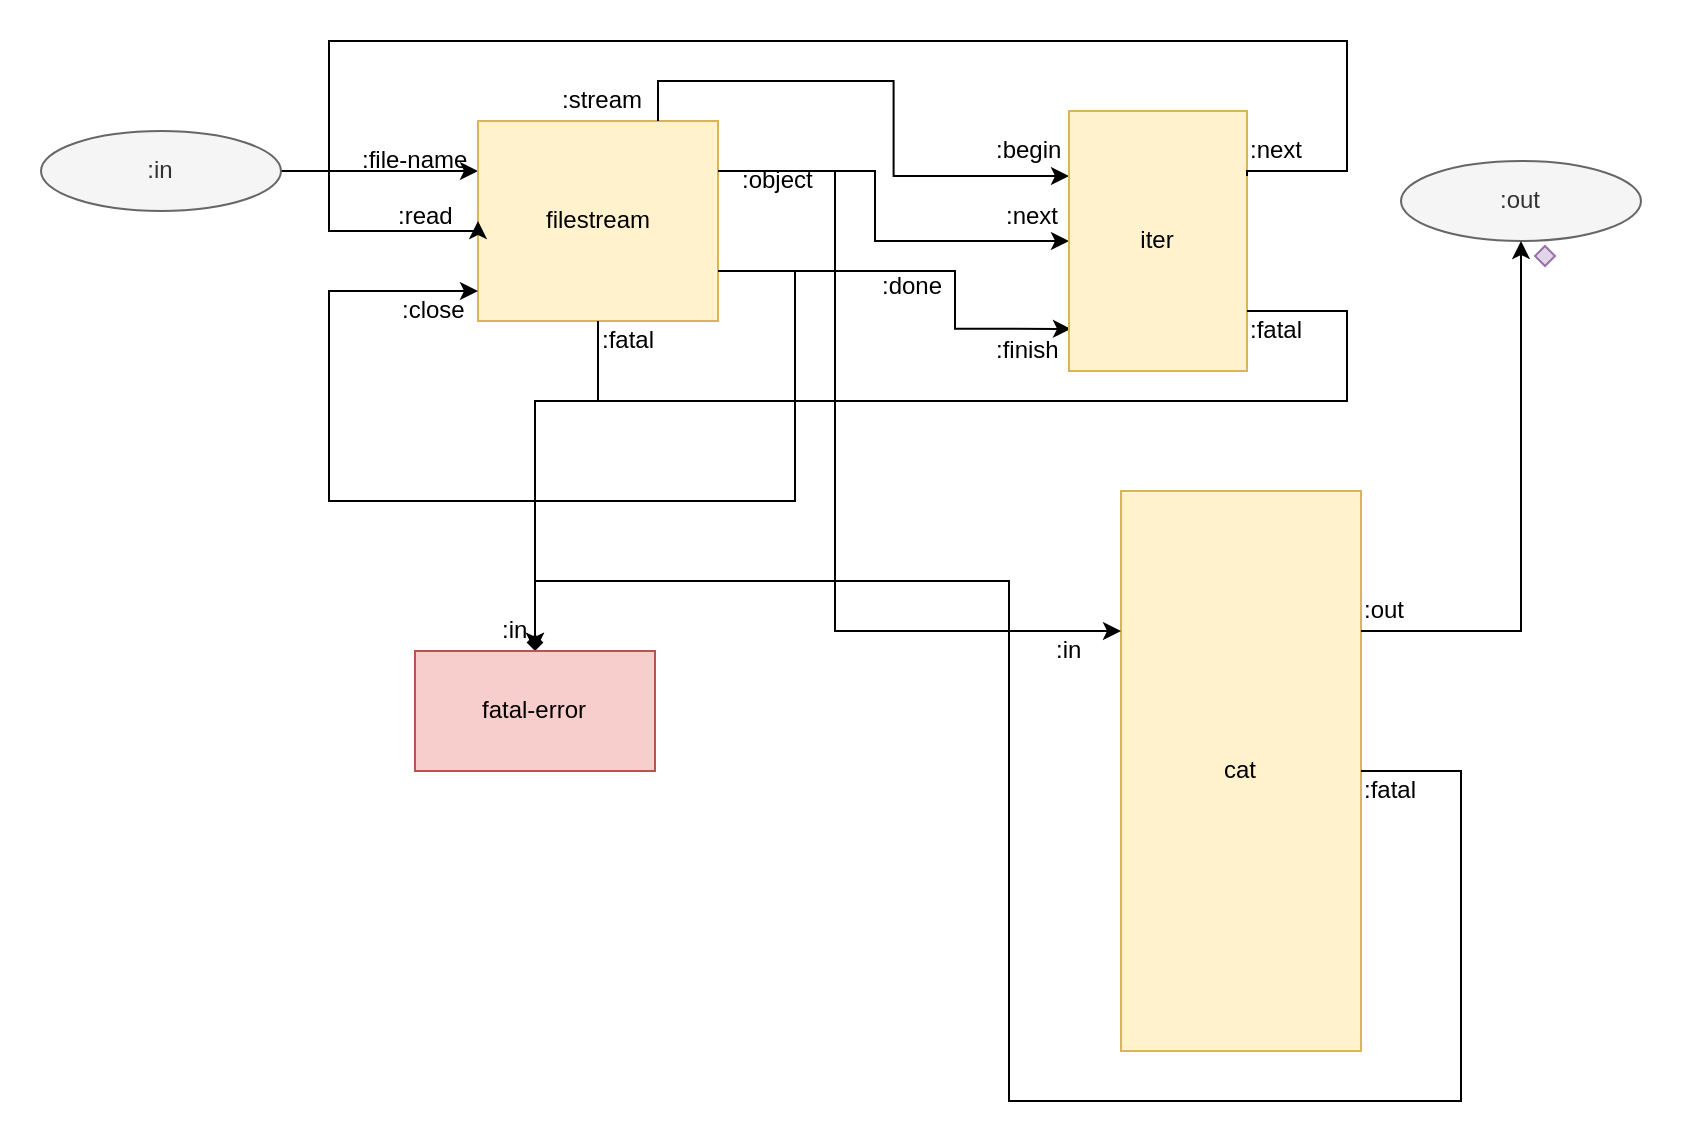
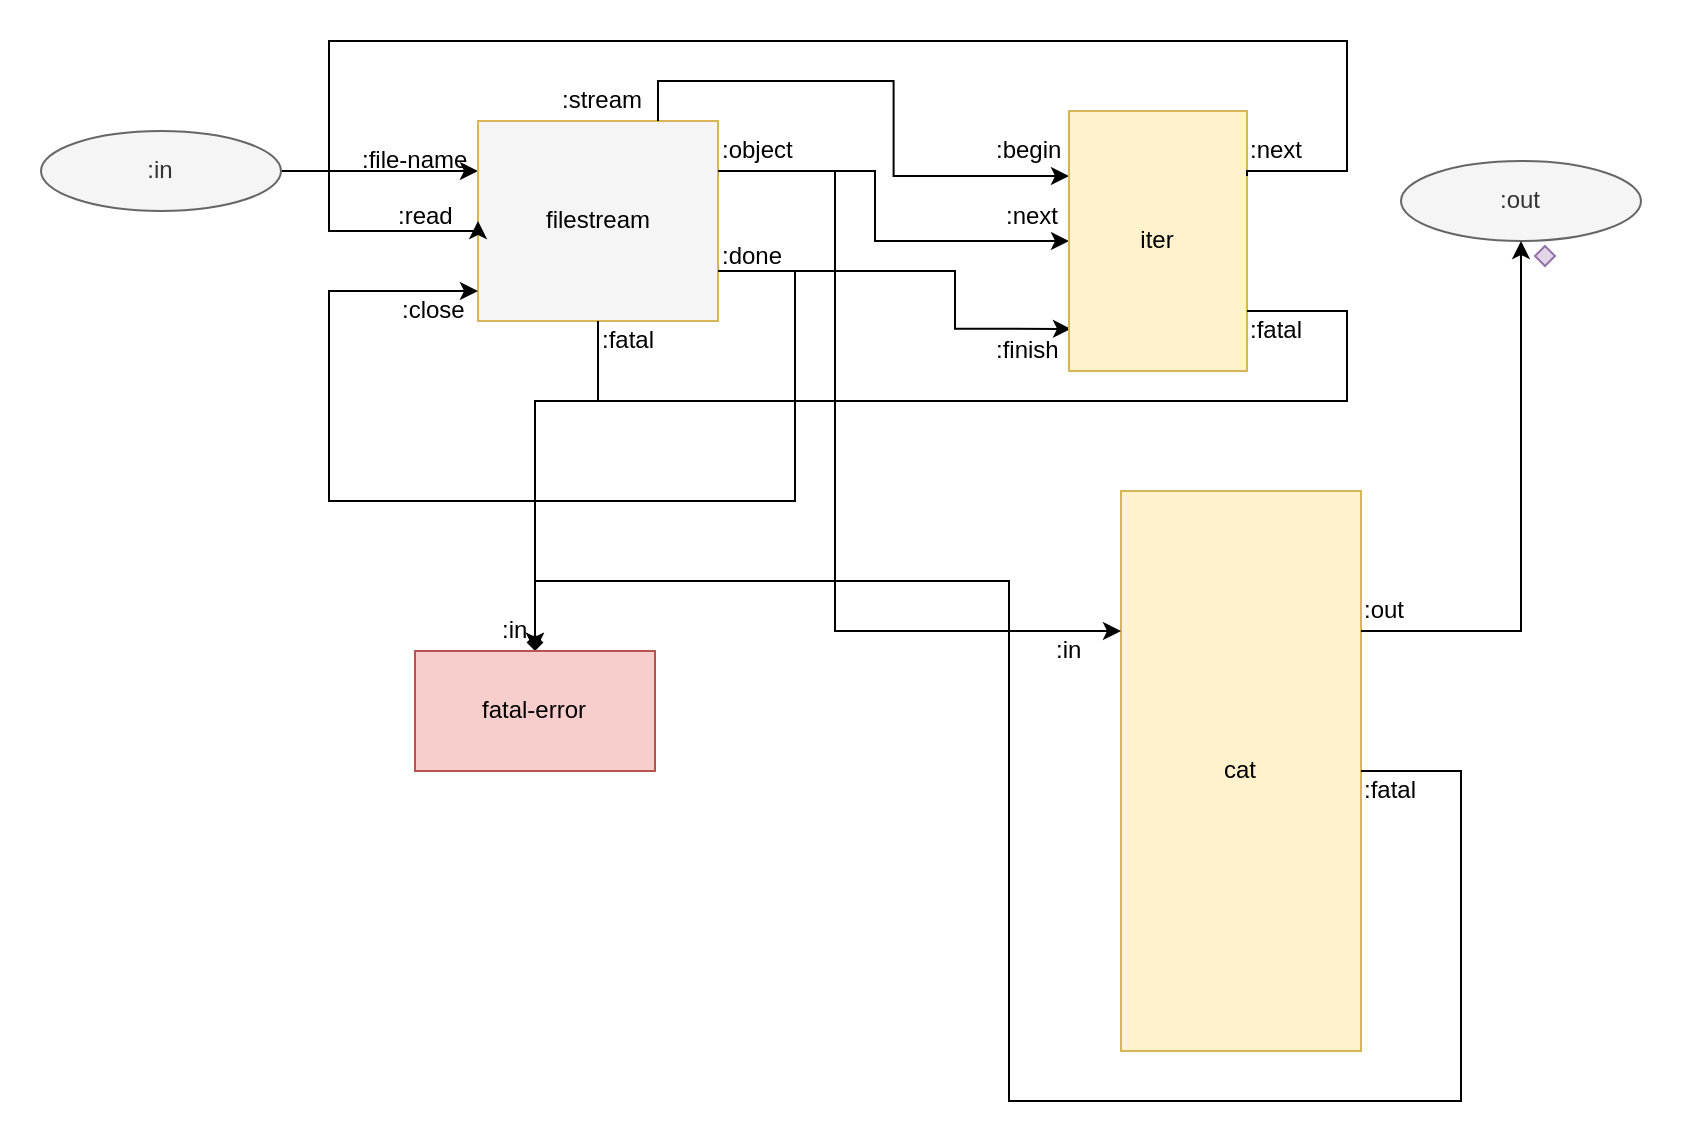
(788, 181) -> (768, 151)
(598, 221) -> (598, 221)
(928, 286) -> (768, 256)
